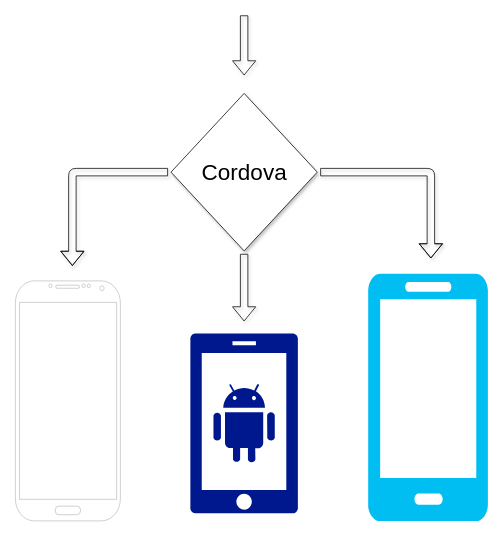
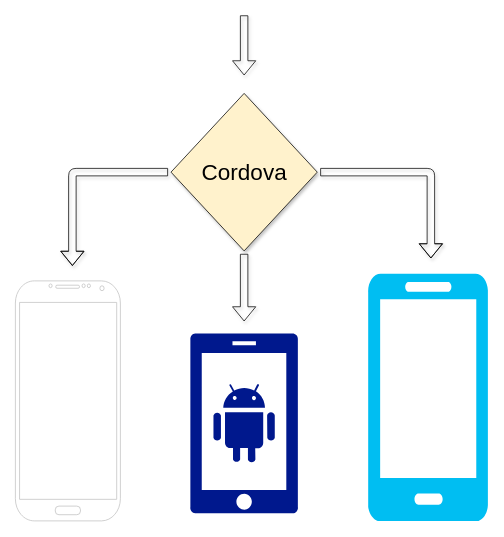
(244, 172) -> (244, 172)
